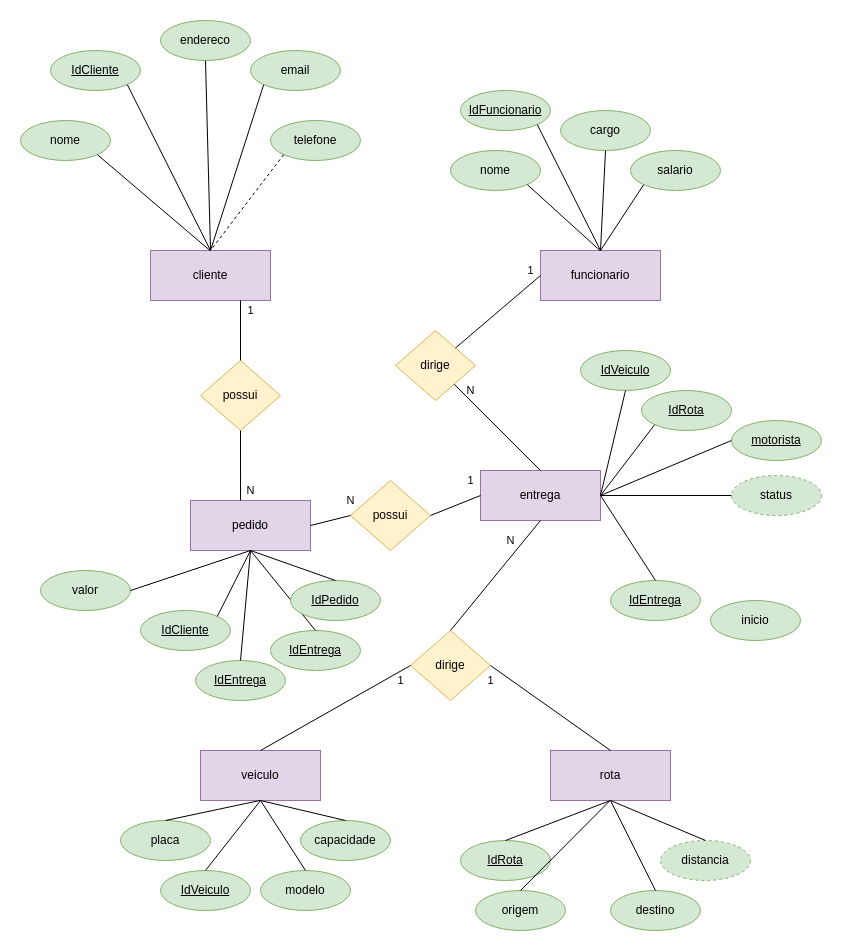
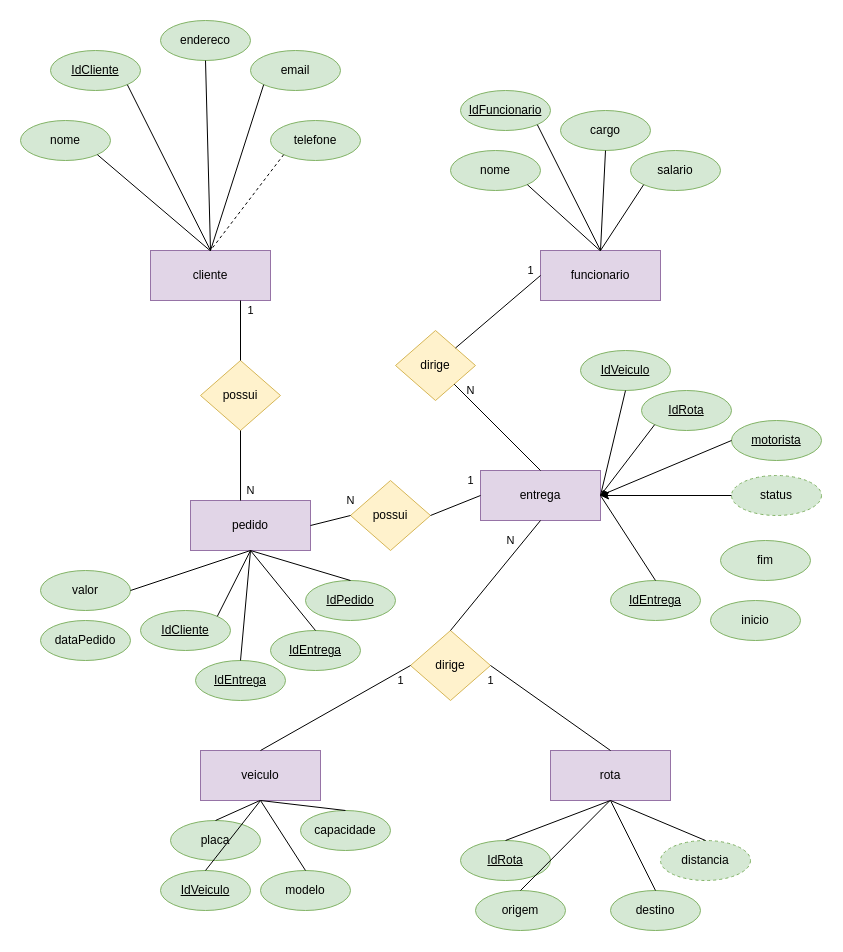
(608, 492) -> (609, 492)
(608, 496) -> (609, 496)
none -> (766, 561)
(336, 601) -> (351, 601)
none -> (86, 641)
(166, 841) -> (216, 841)
(346, 841) -> (346, 831)
